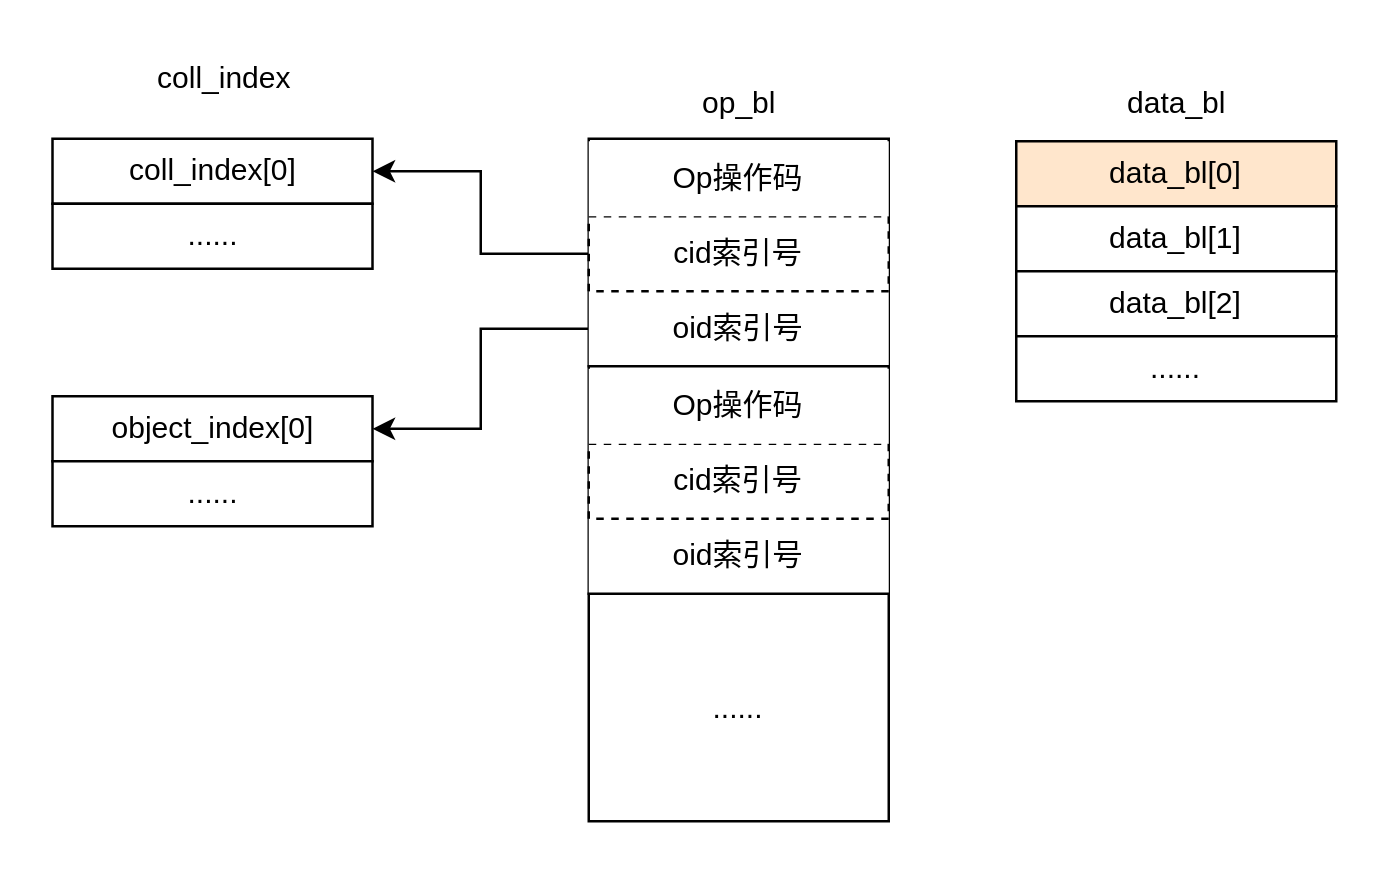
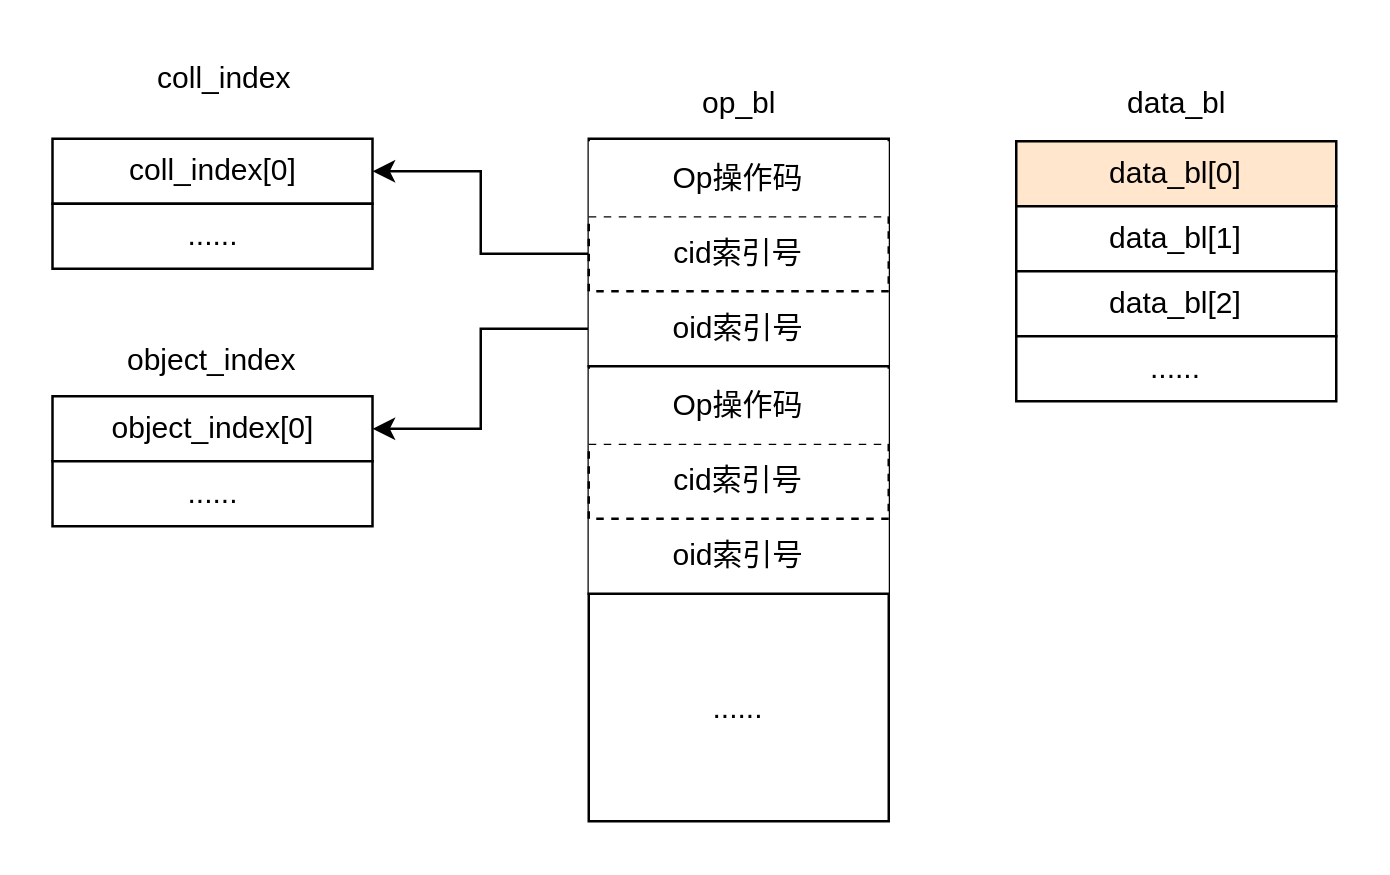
none -> (213, 361)
